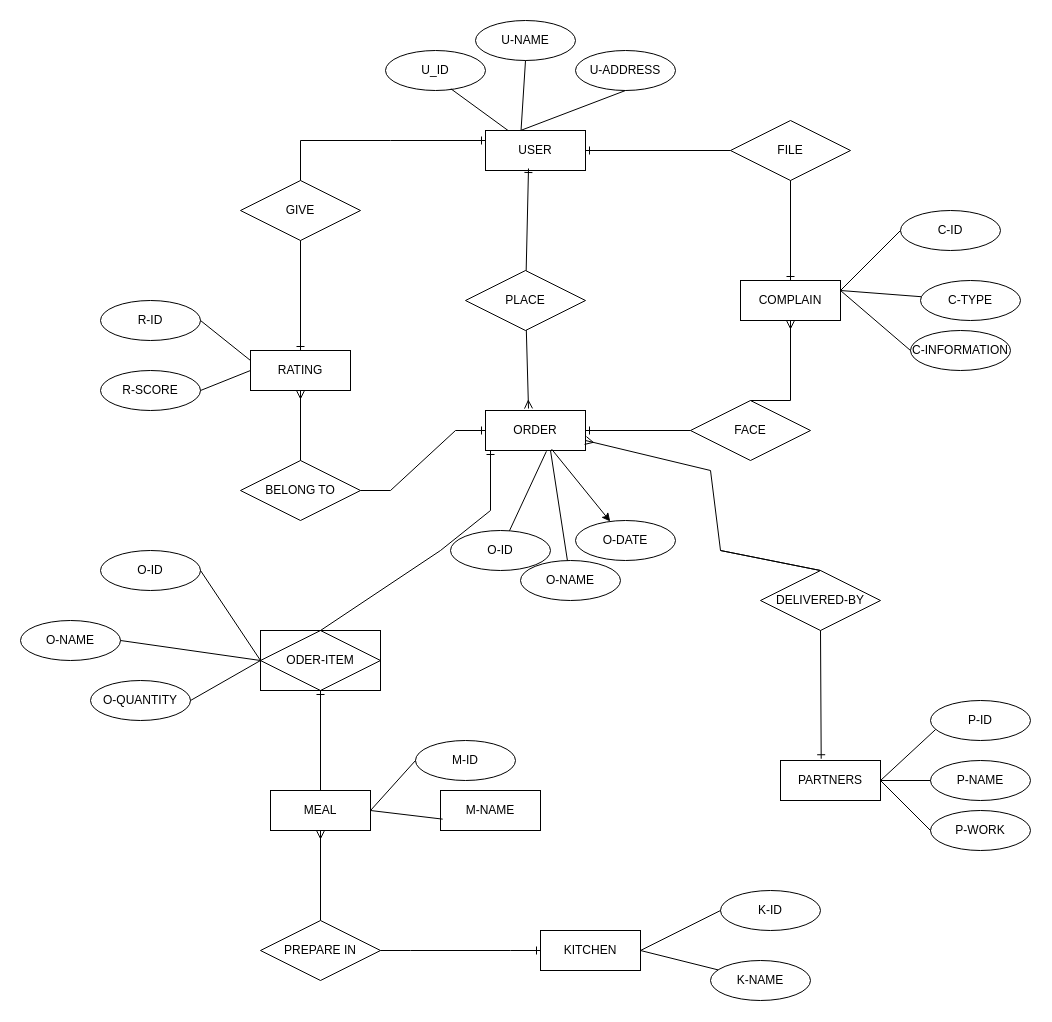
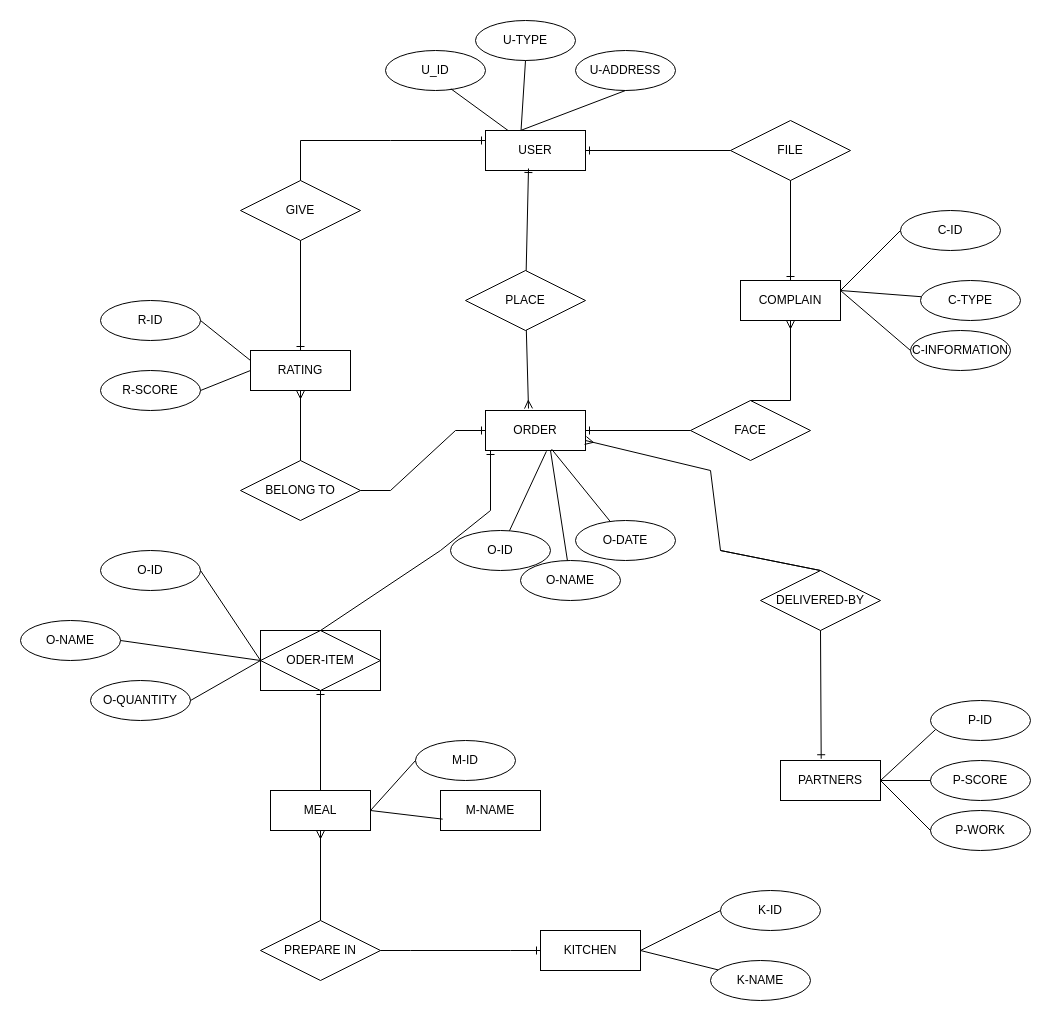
(526, 41) -> (526, 41)
(605, 515) -> (607, 518)
(981, 781) -> (981, 781)
